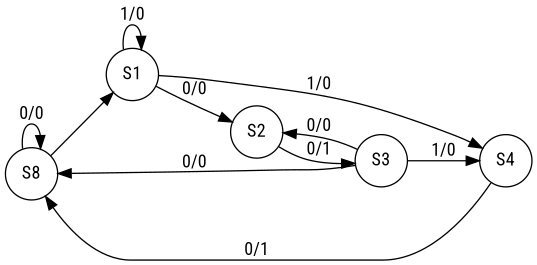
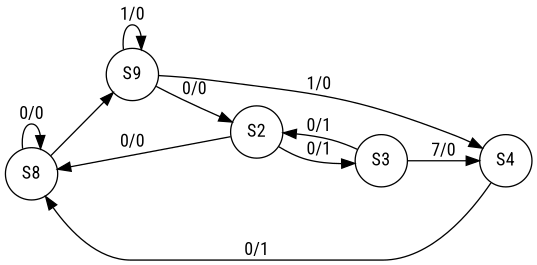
(132, 74) -> (132, 74)
(319, 126) -> (319, 126)
(444, 151) -> (444, 151)
(214, 171) -> (151, 152)
